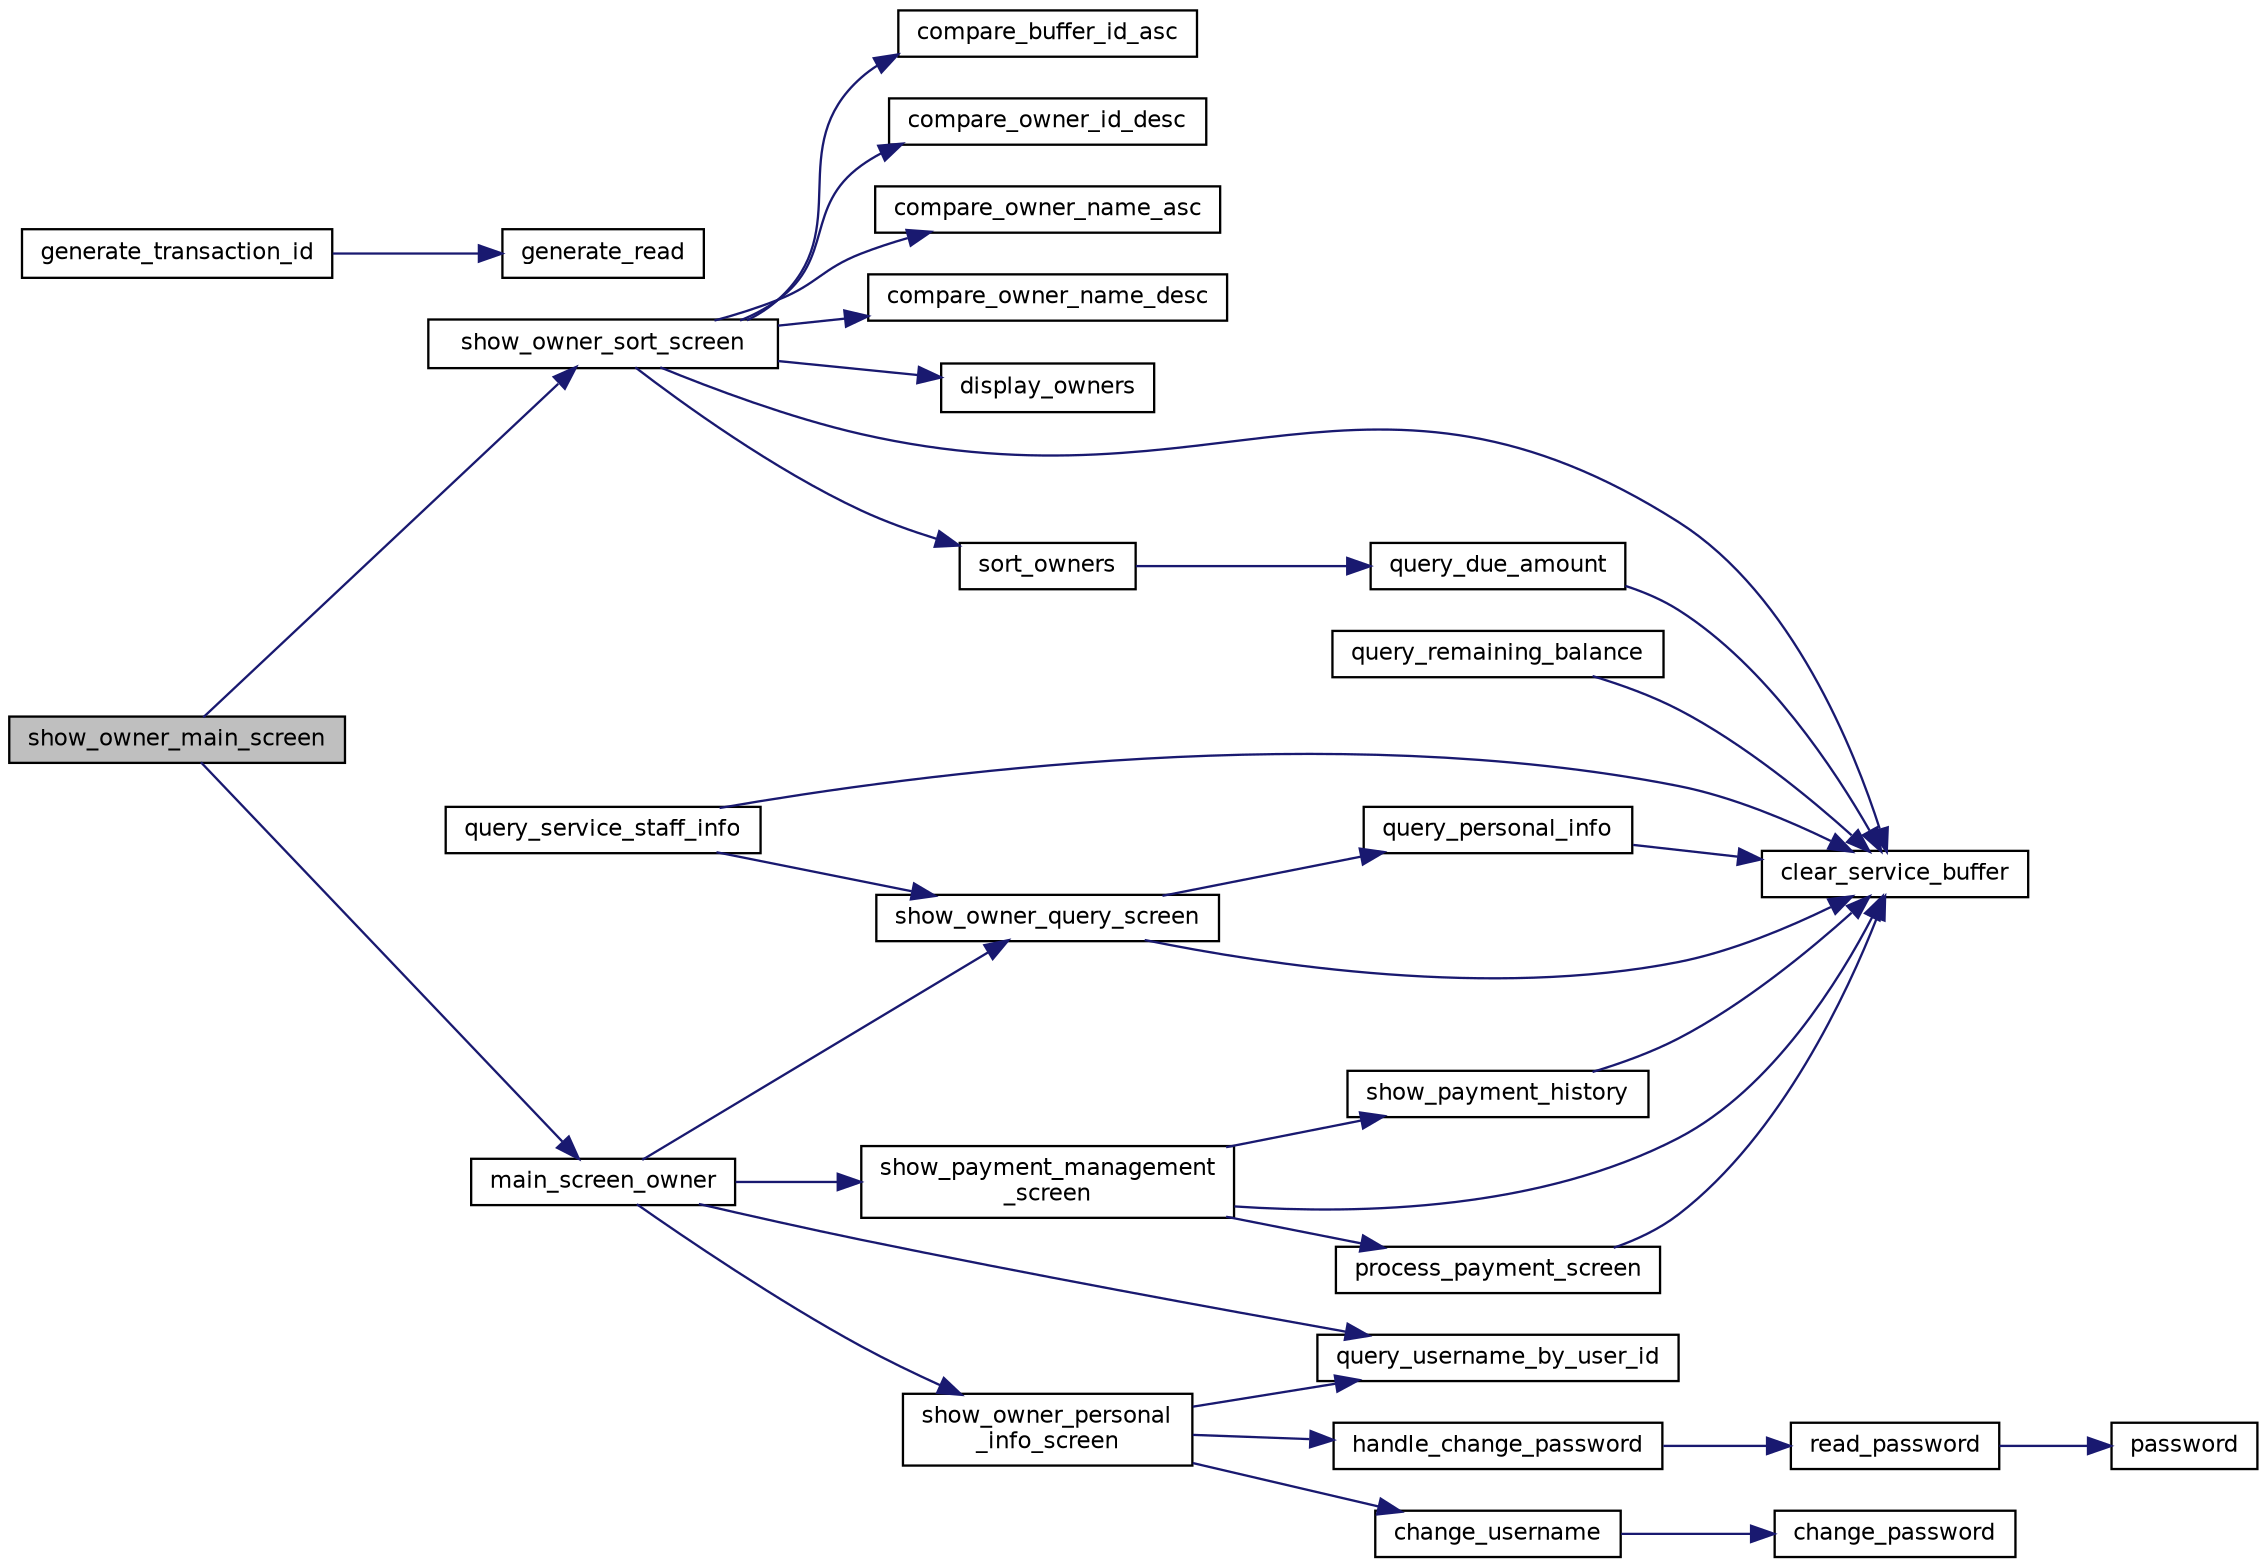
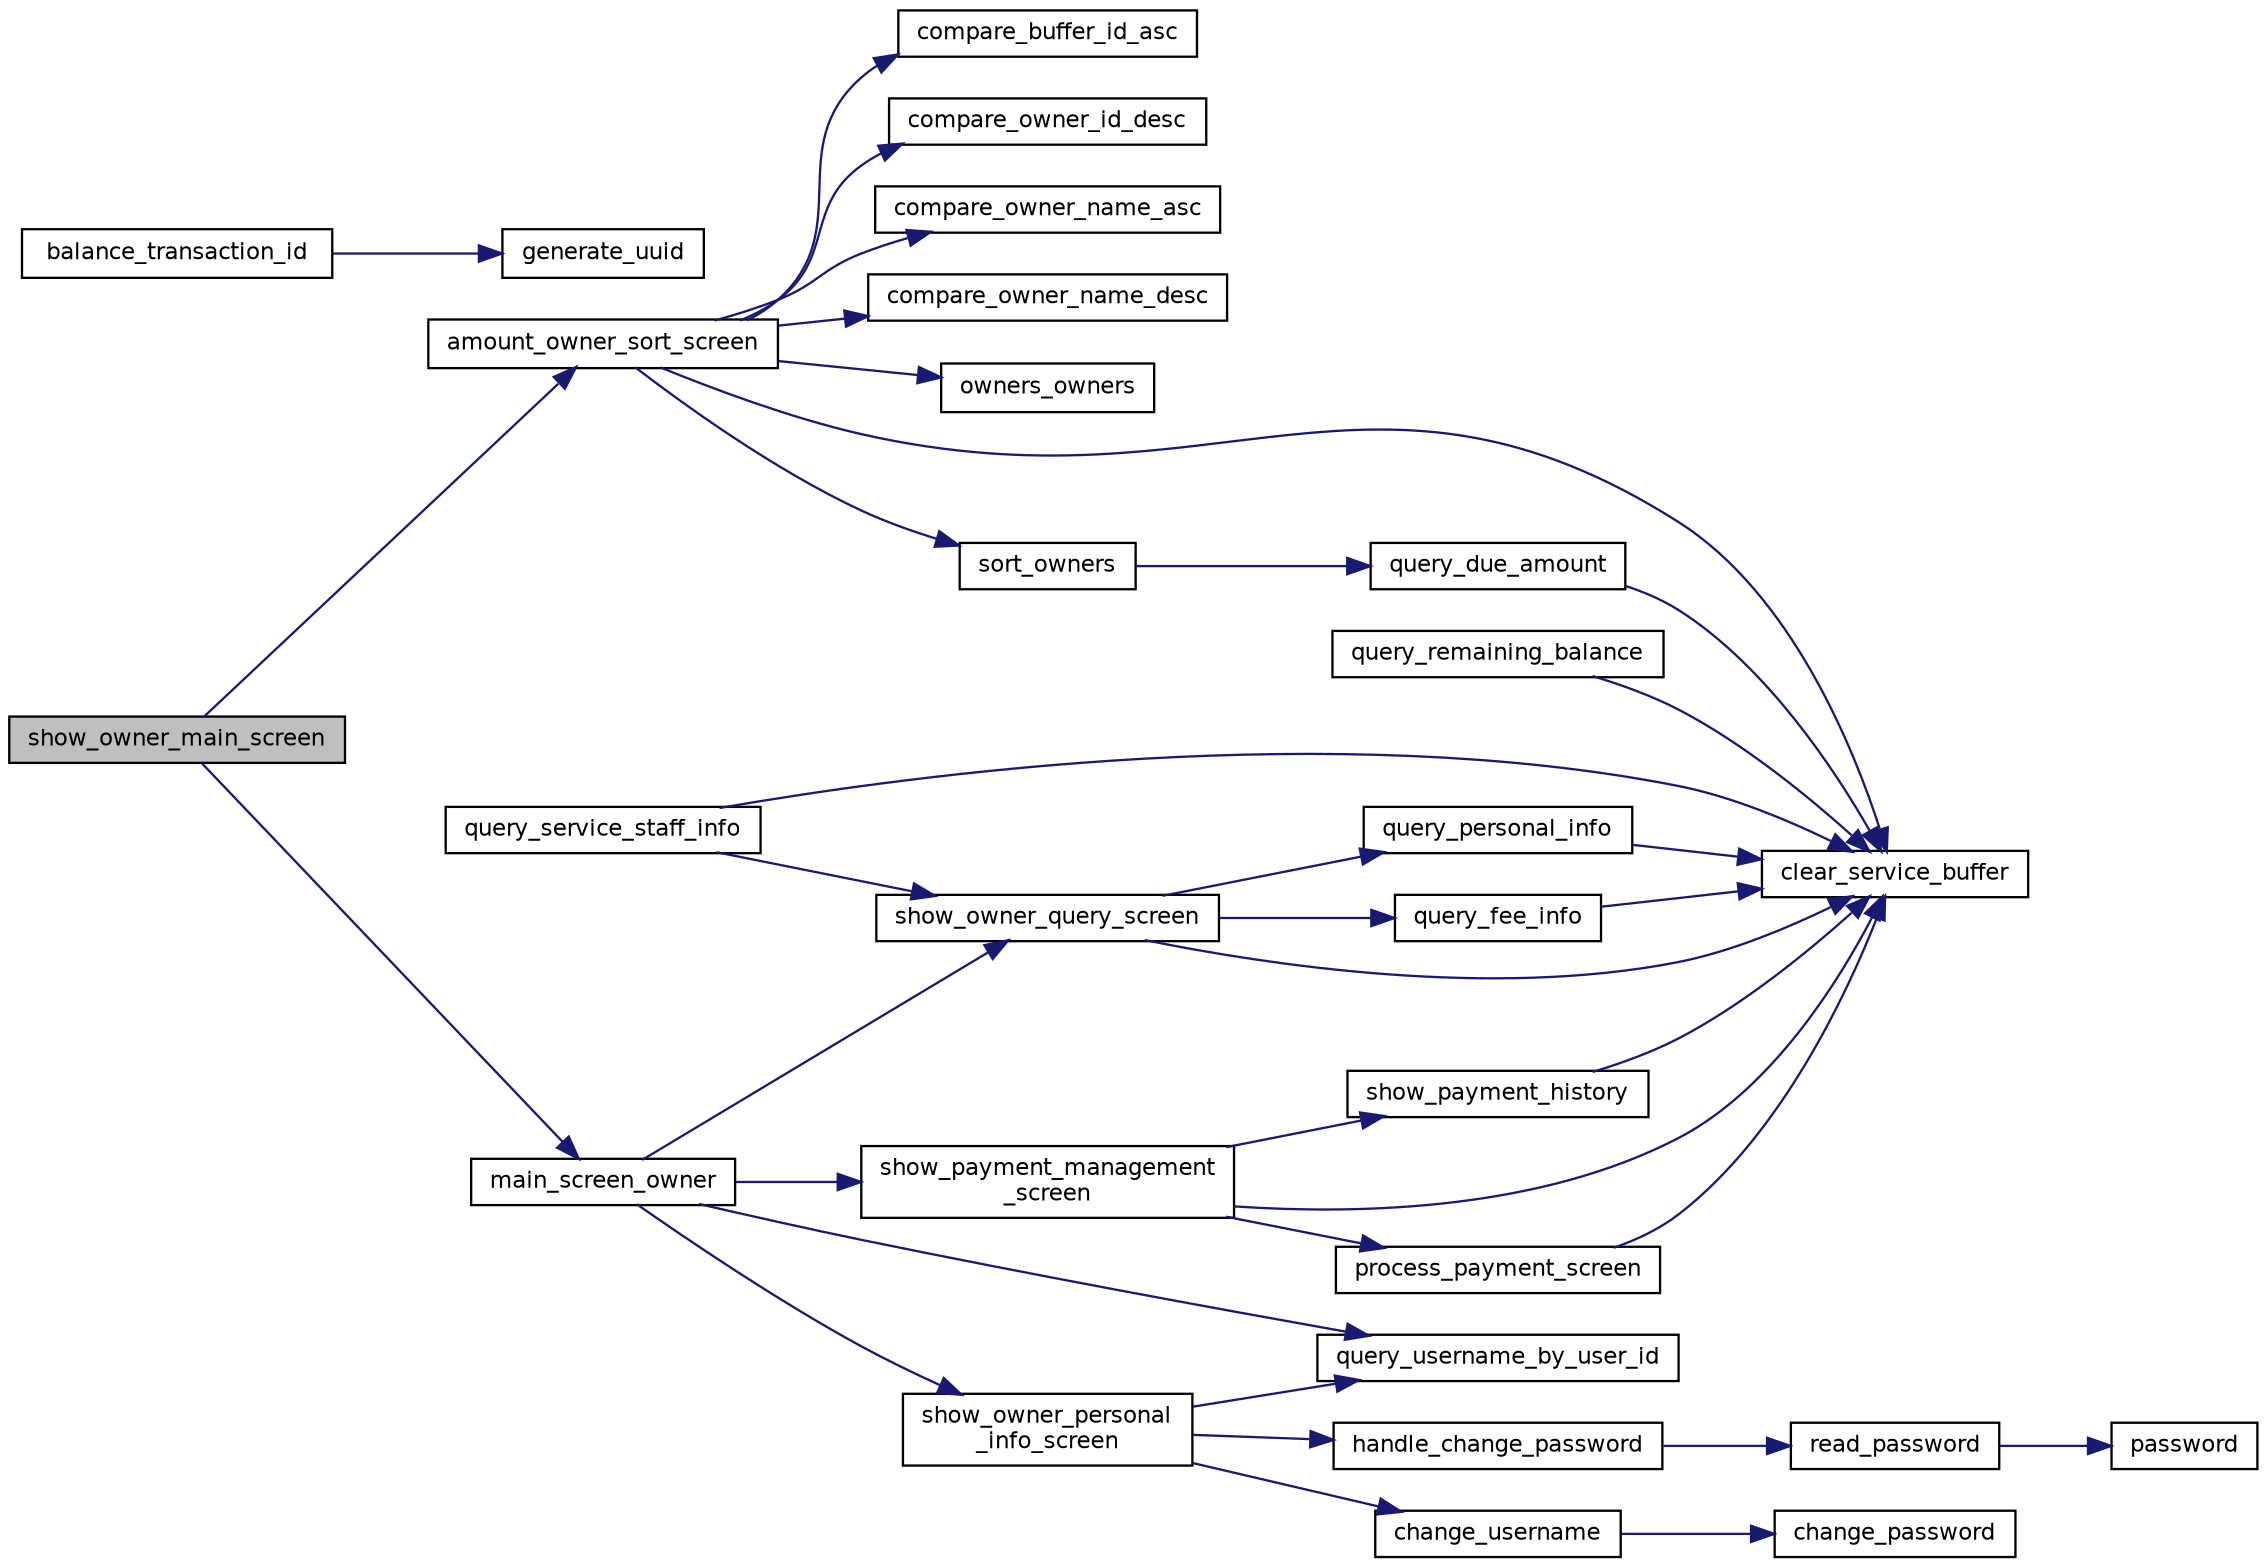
(177, 254) -> (177, 254)
(603, 254) -> (603, 254)
(603, 344) -> (603, 344)
(1048, 388) -> (1048, 388)
none -> (1498, 918)
